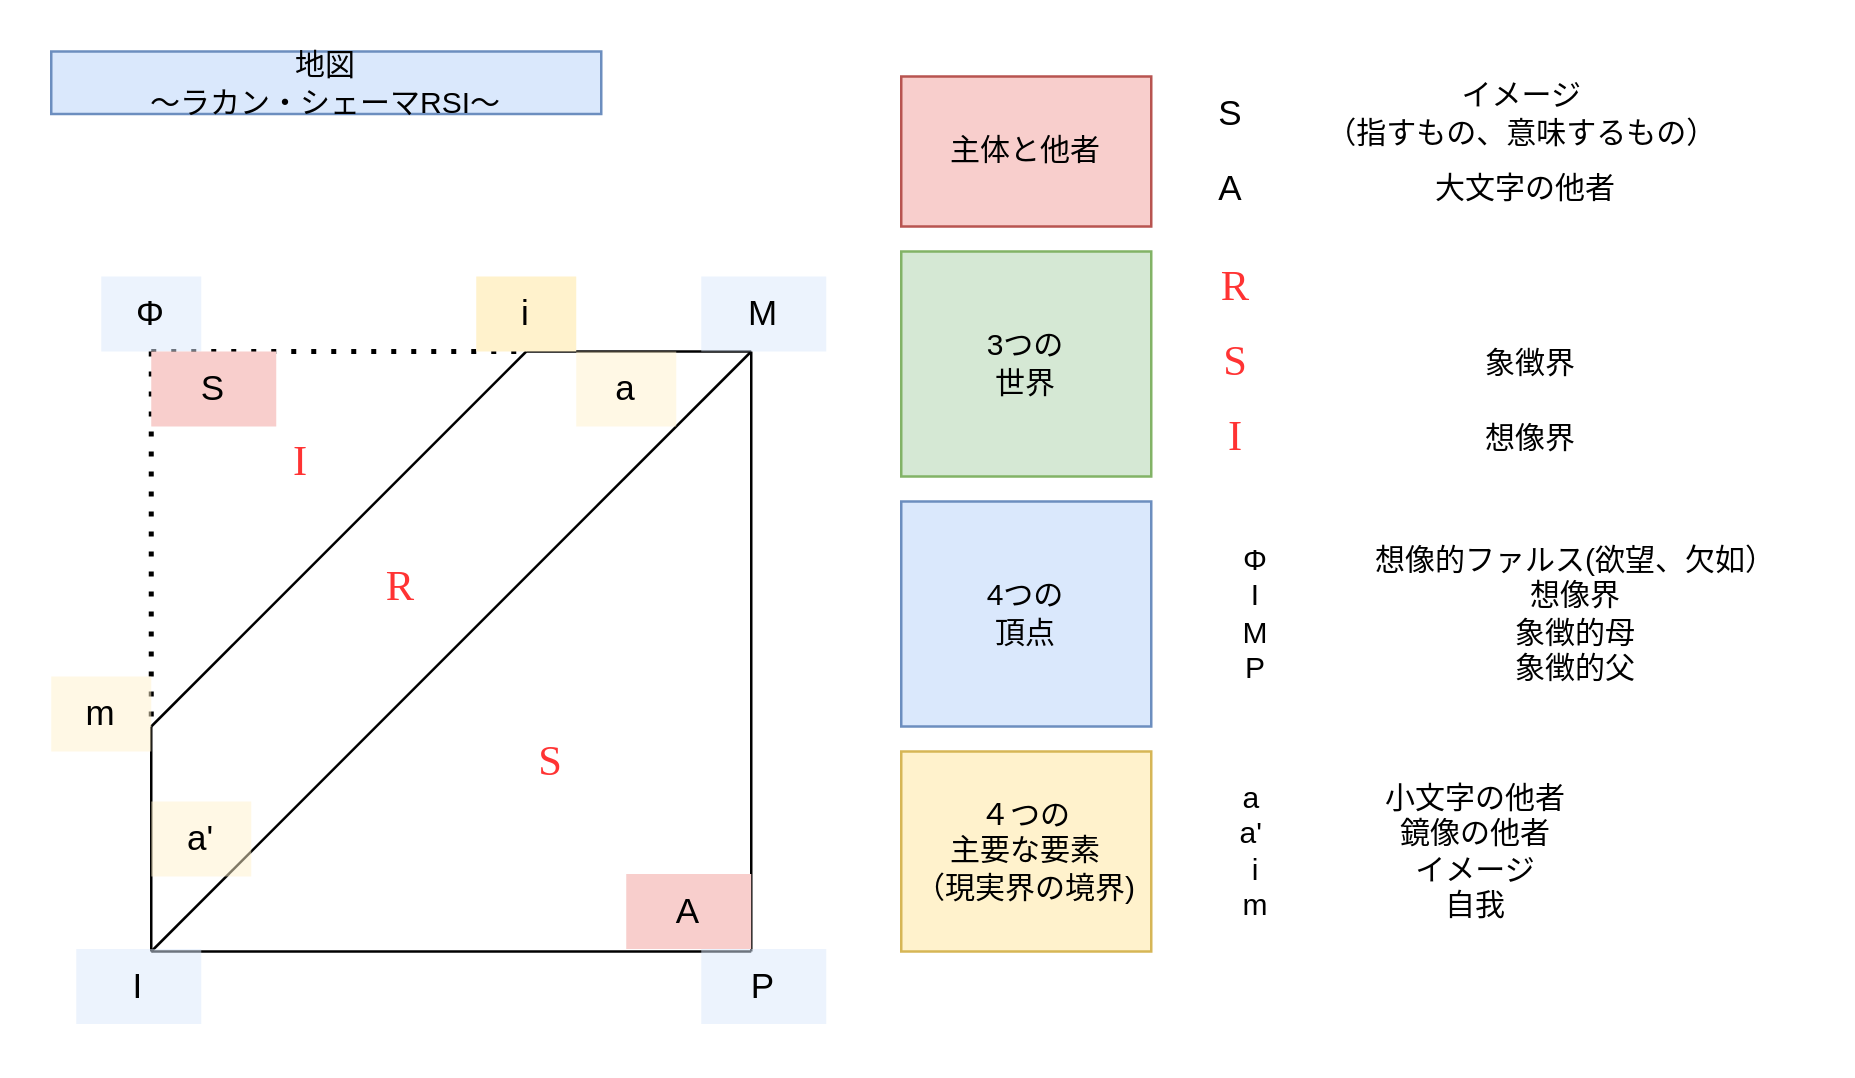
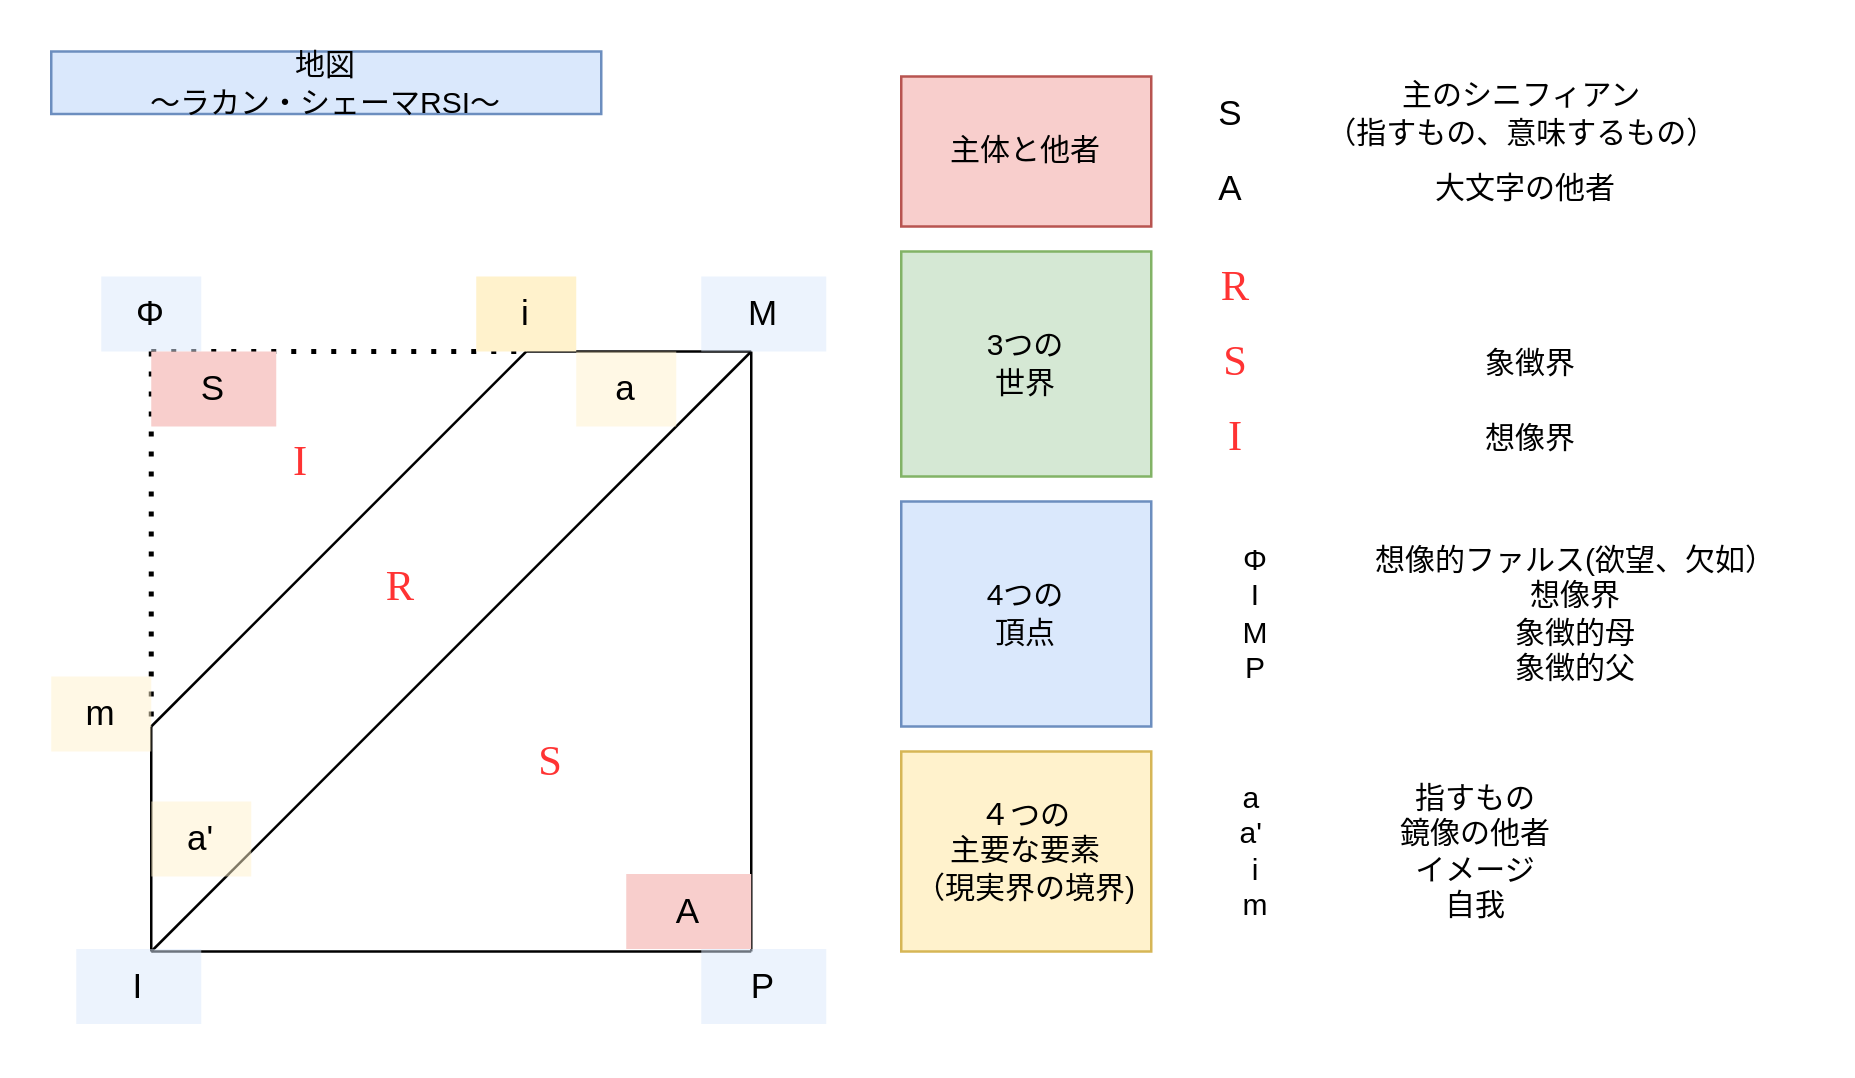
(1523, 114) -> (1523, 114)
(1476, 851) -> (1476, 851)
